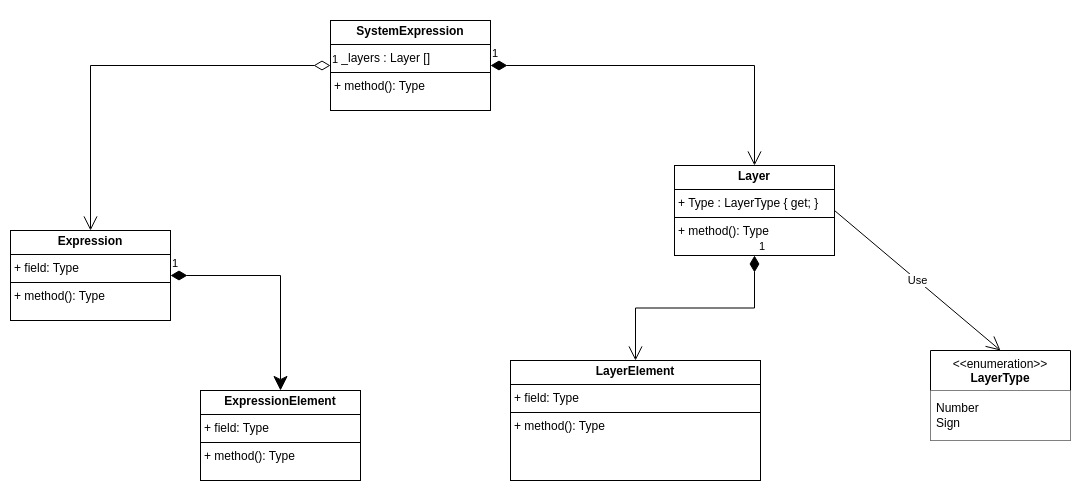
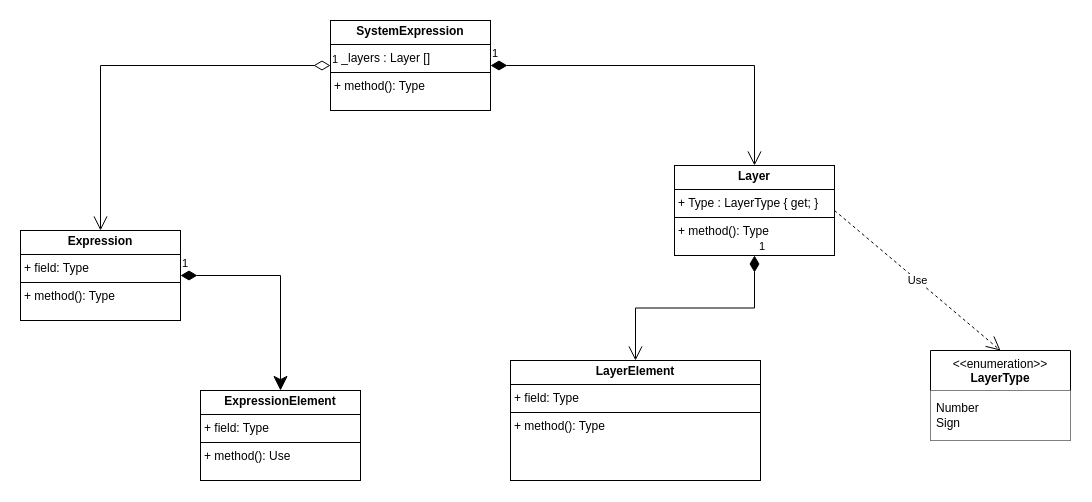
(872, 242) -> (872, 242)
(91, 276) -> (101, 276)
(255, 412) -> (255, 412)
